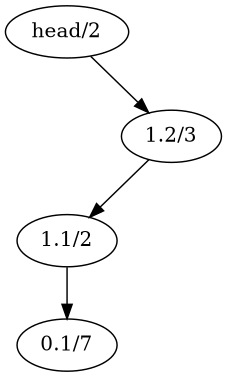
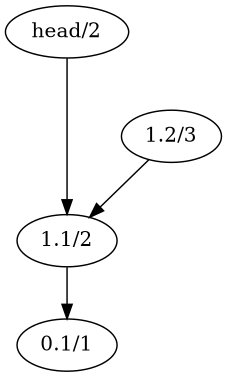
(114, 79) -> (67, 129)
(67, 345) -> (67, 345)
